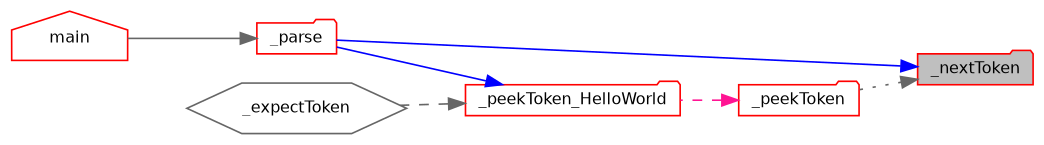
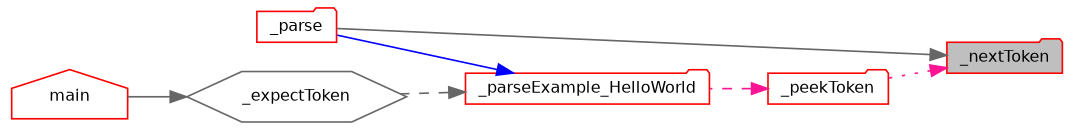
(184, 38) -> (149, 97)
(619, 53) -> (634, 42)
(880, 86) -> (910, 74)
(573, 100) -> (587, 89)
